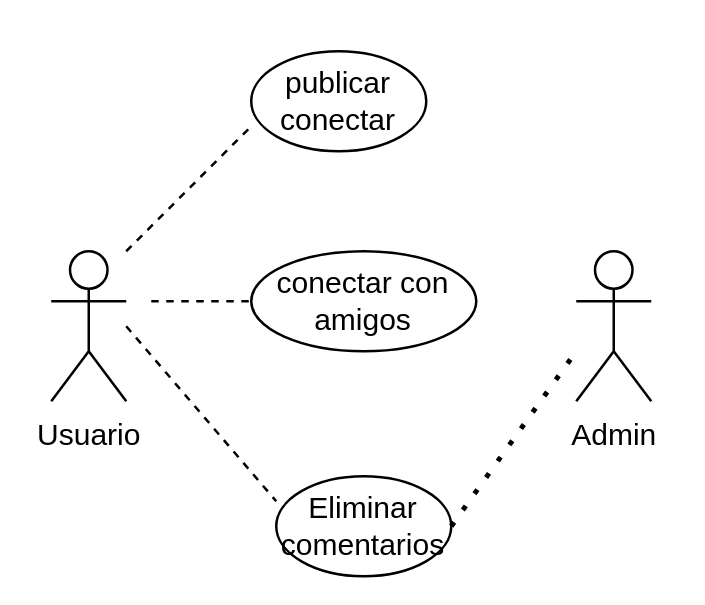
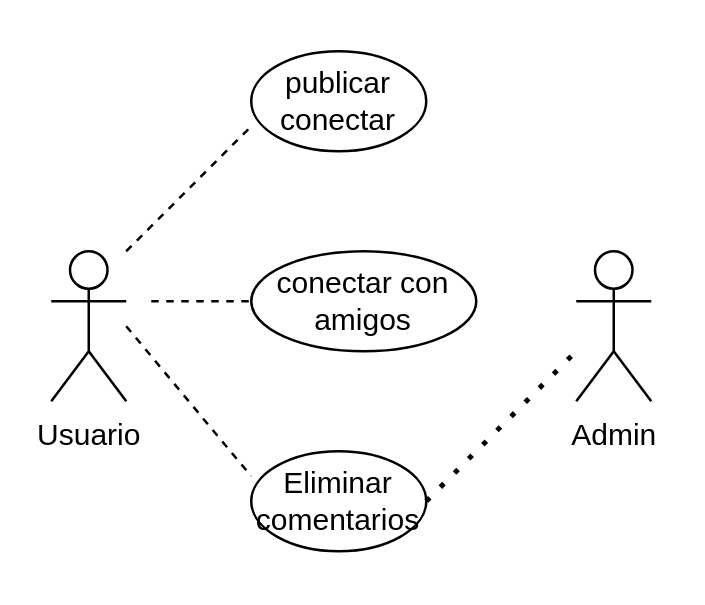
(364, 526) -> (339, 501)
